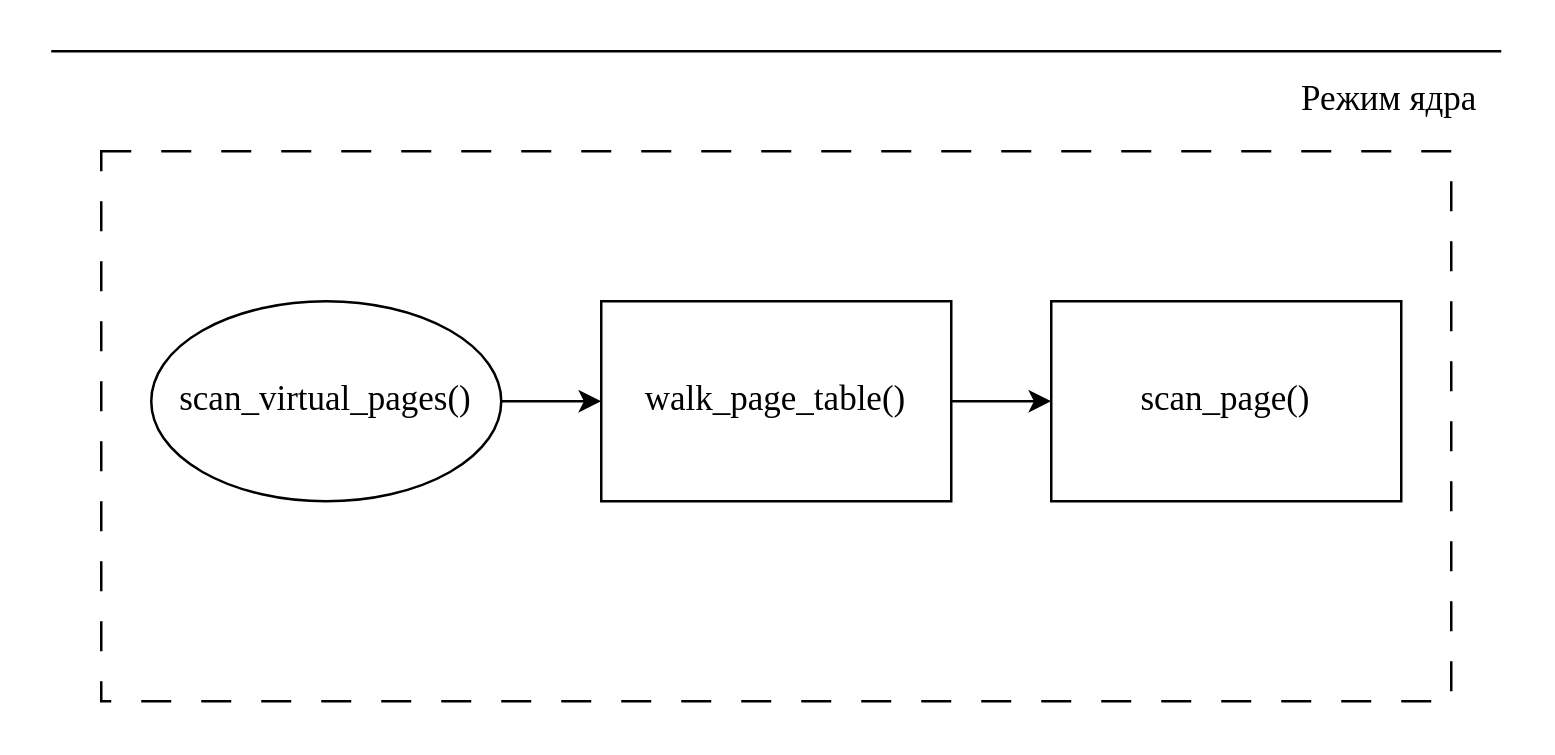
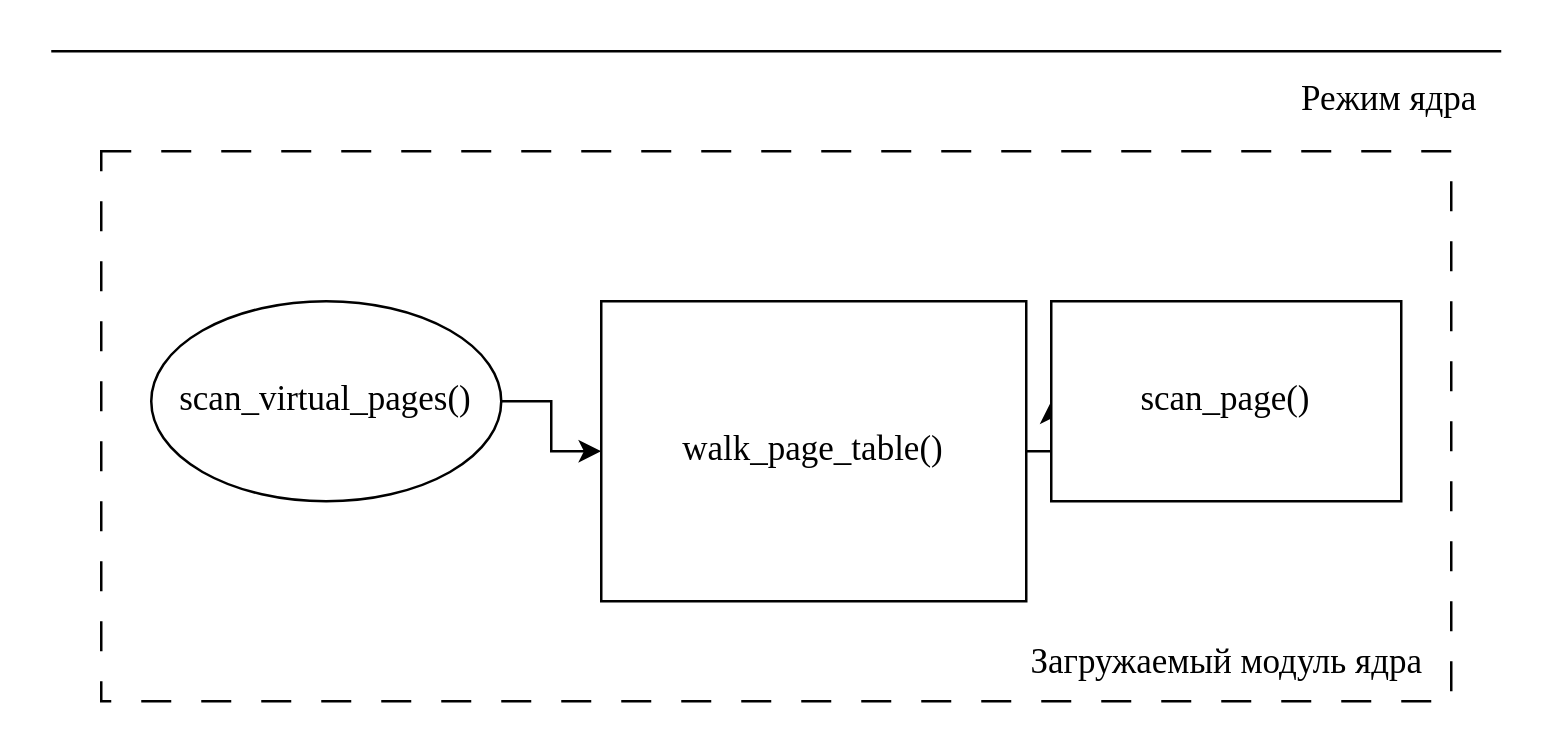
(776, 401) -> (814, 451)
none -> (1226, 664)
